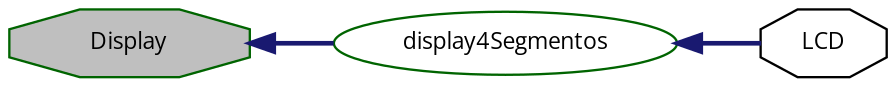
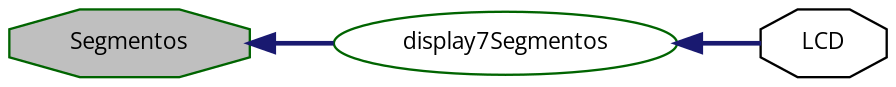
(130, 43) -> (130, 43)
(505, 43) -> (505, 43)
